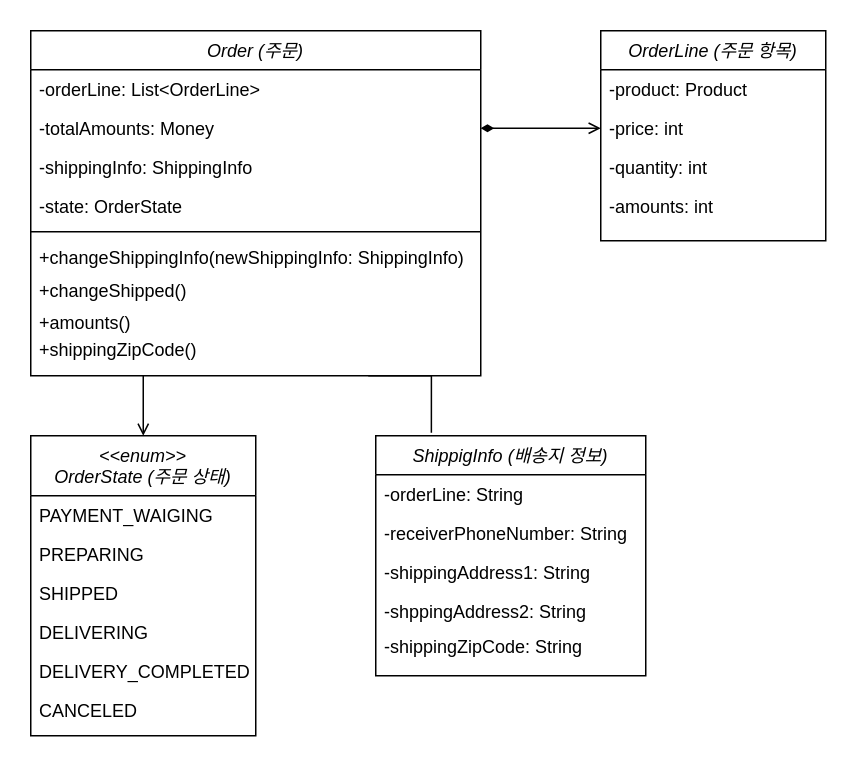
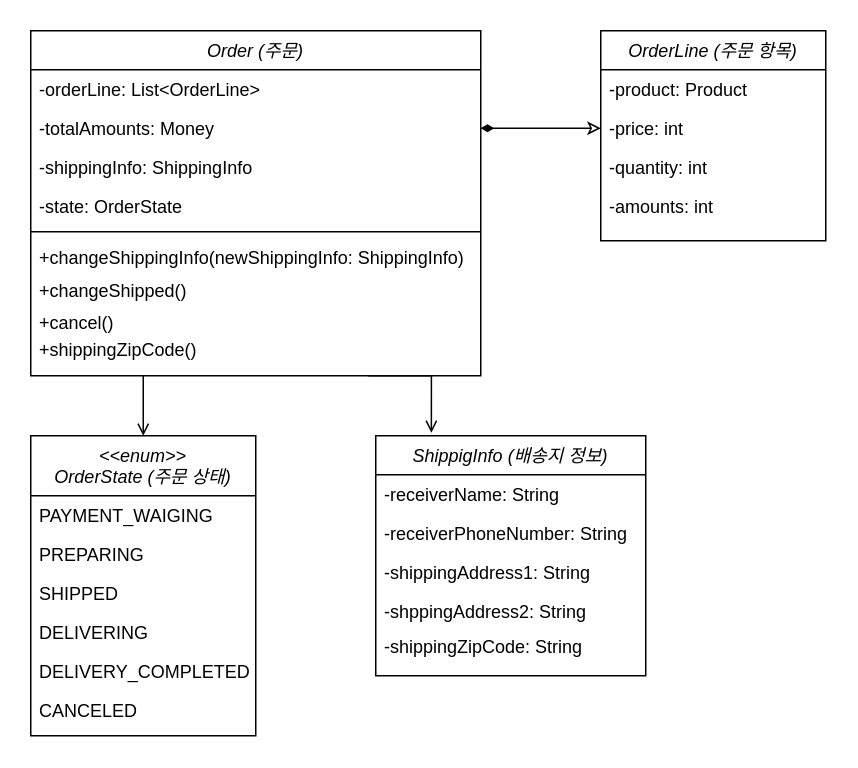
(592, 128) -> (589, 128)
(89, 323) -> (82, 323)
(431, 427) -> (431, 426)
(465, 495) -> (480, 495)
